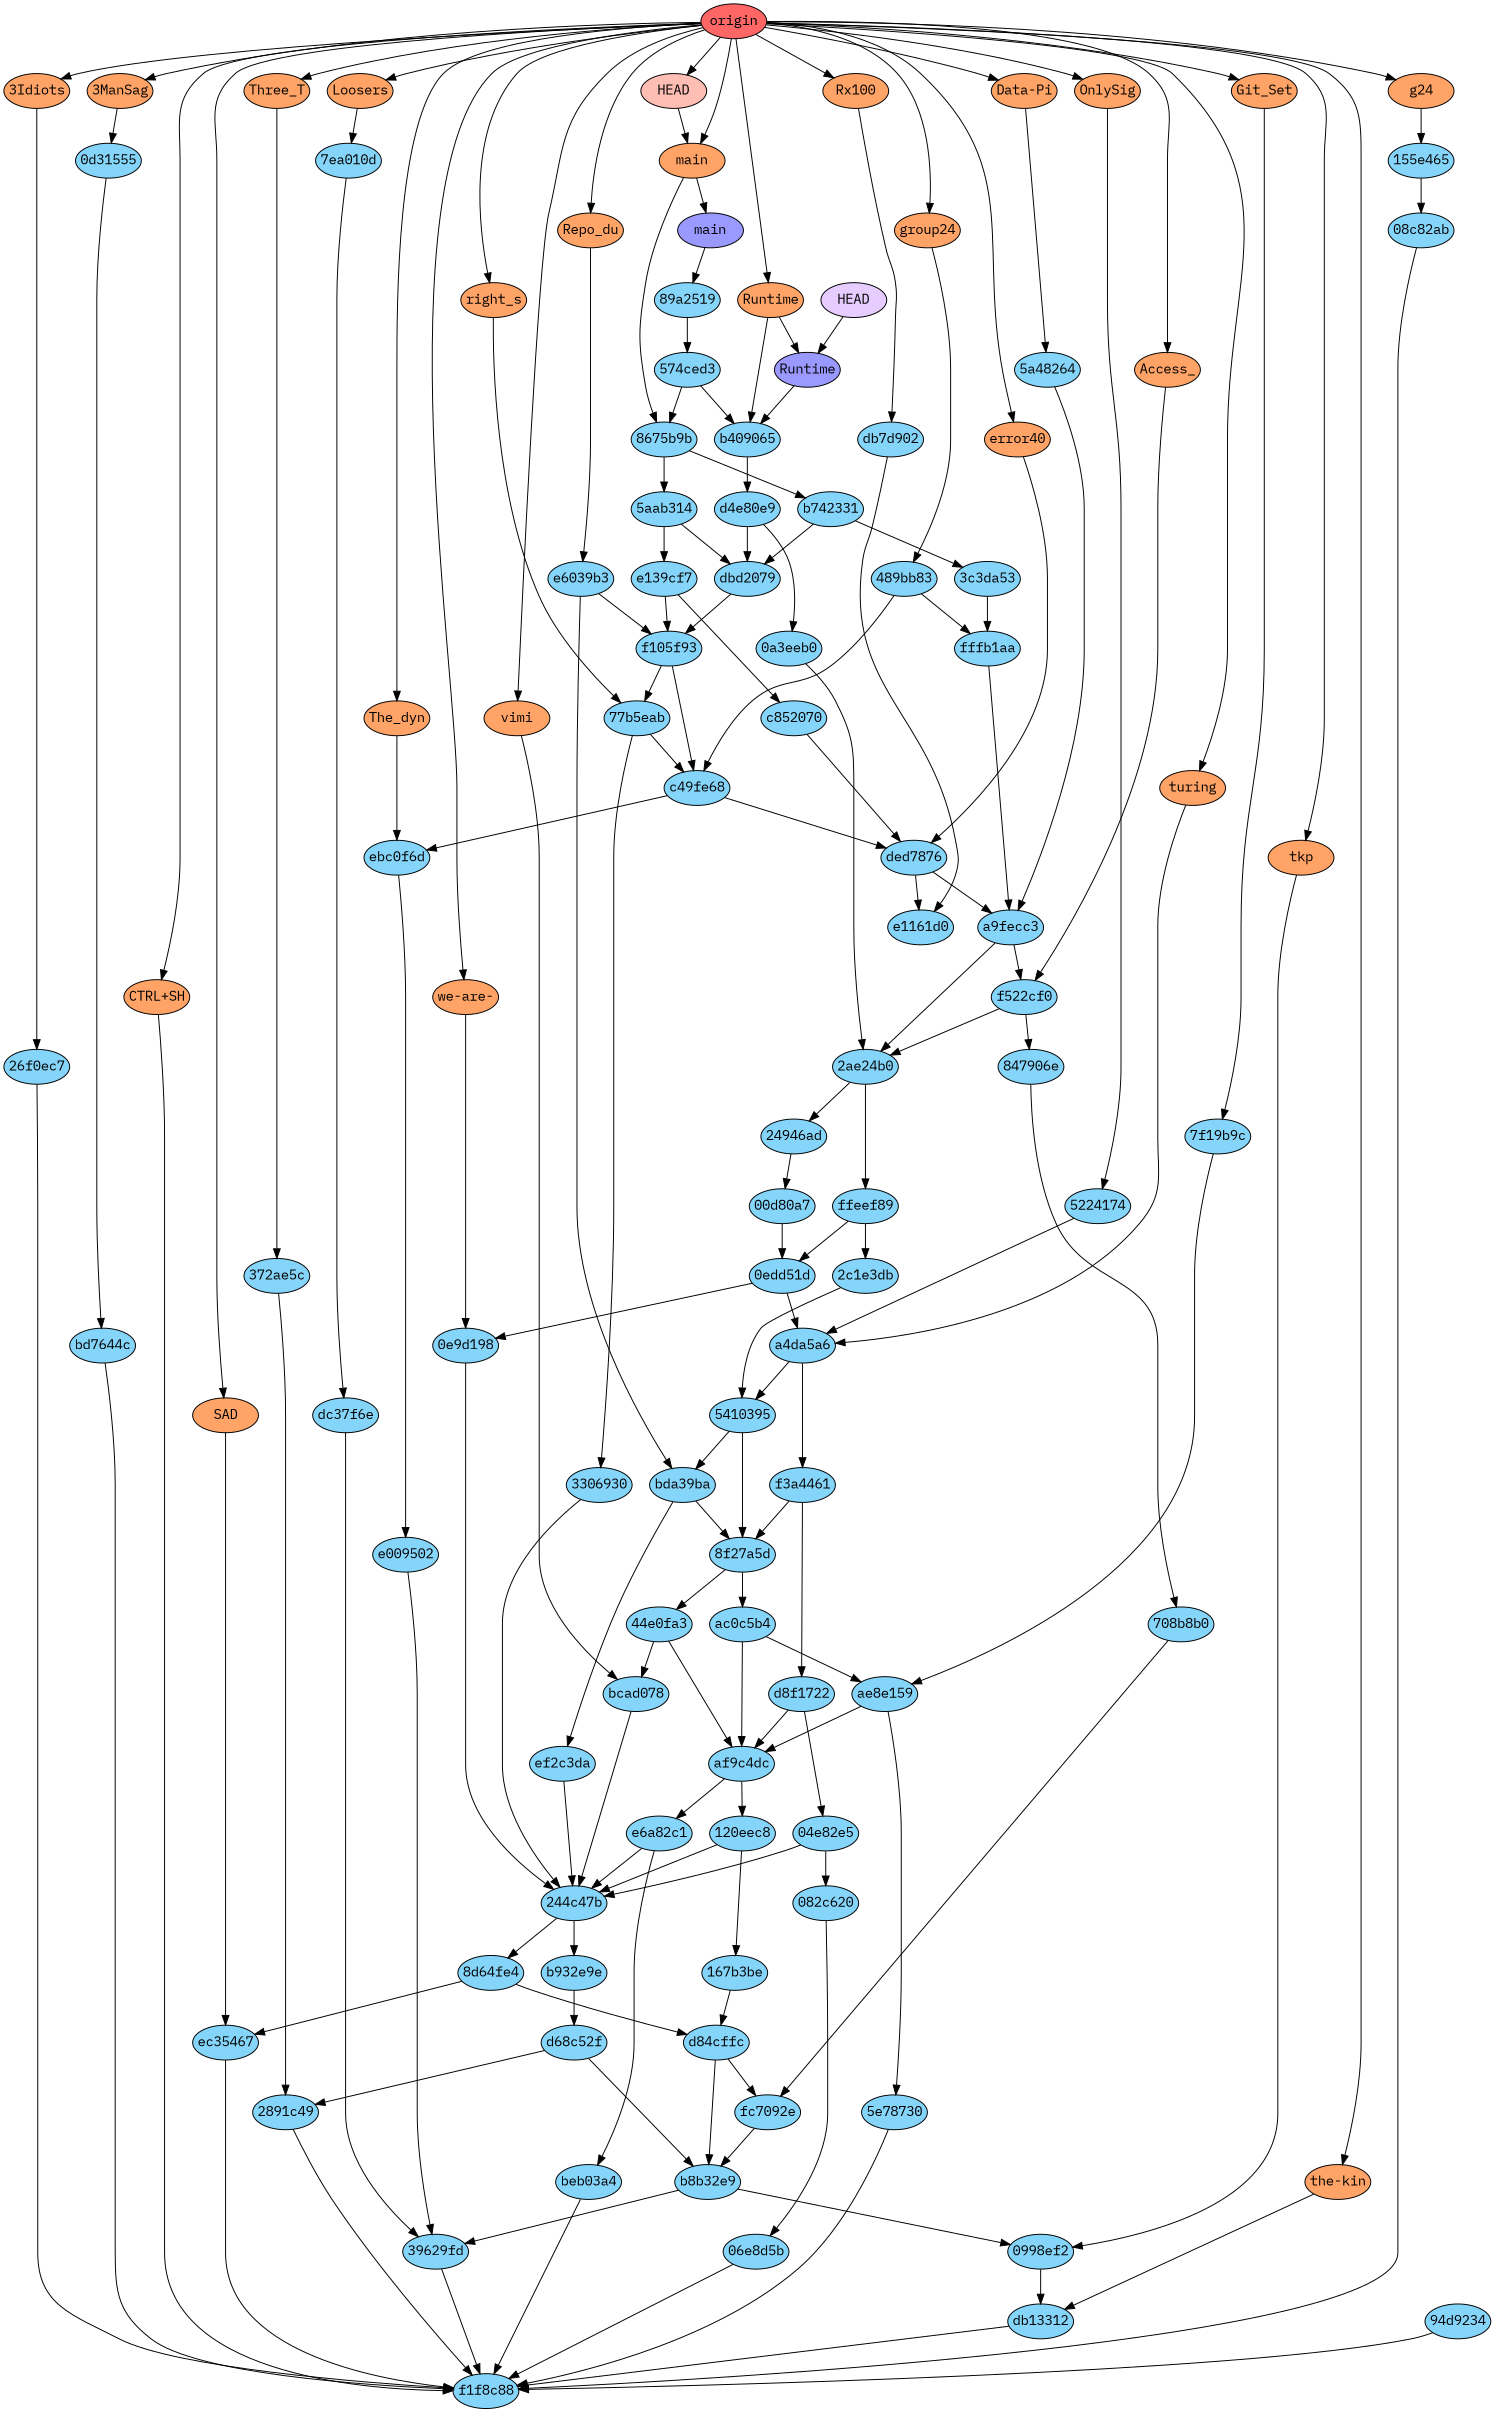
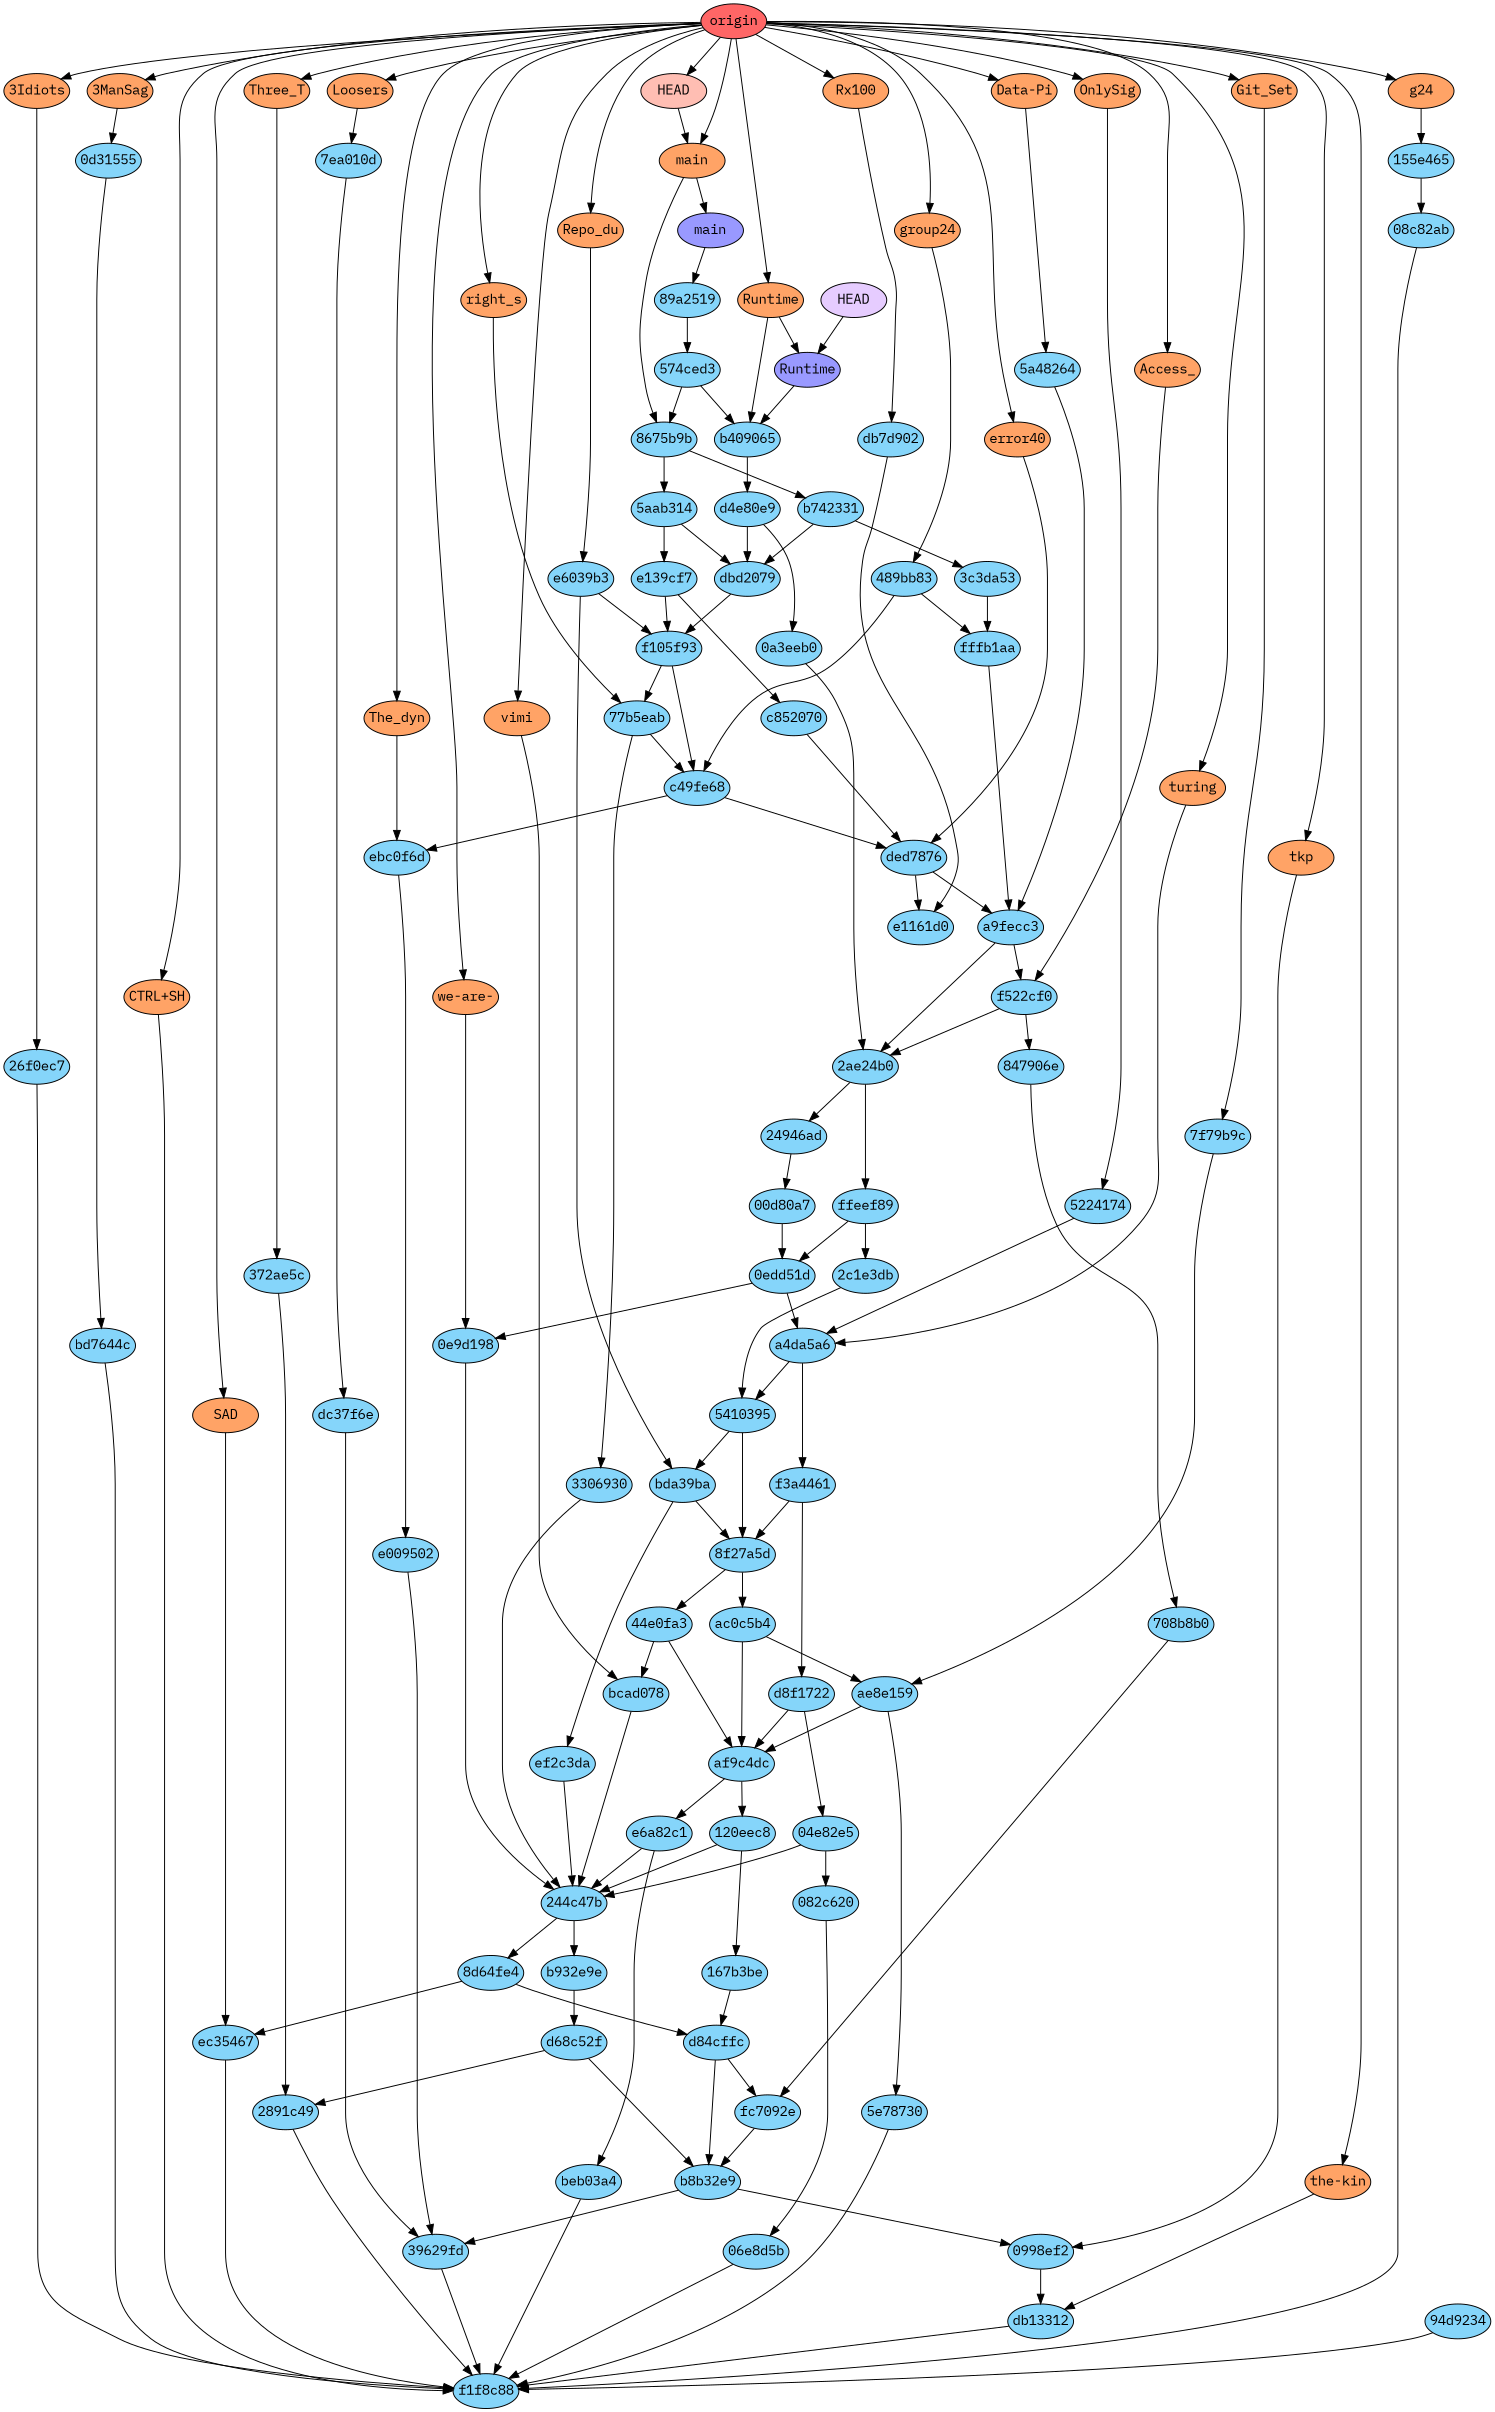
(1218, 1136) -> (1218, 1136)
